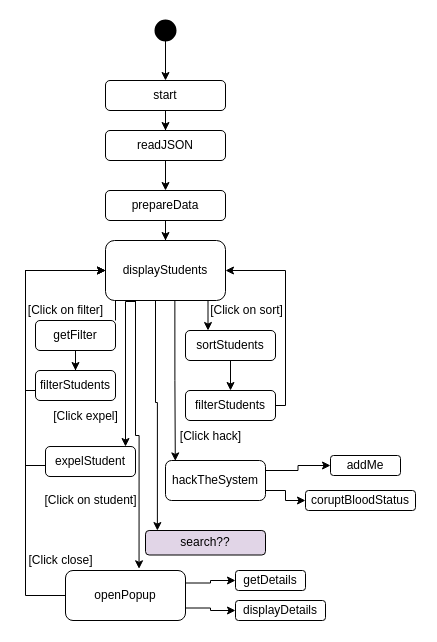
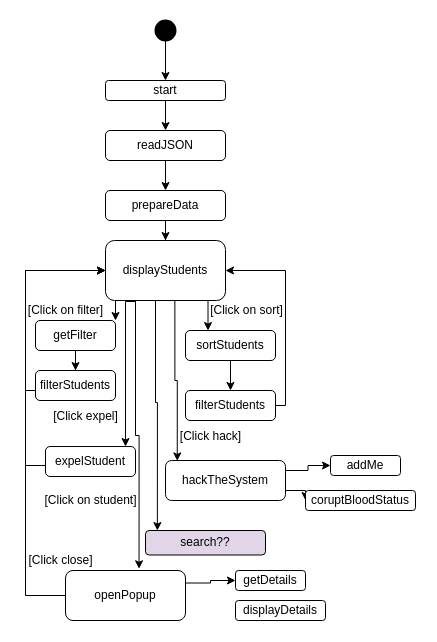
(166, 96) -> (166, 91)
(116, 314) -> (116, 312)
(216, 481) -> (226, 481)
(208, 608) -> none
